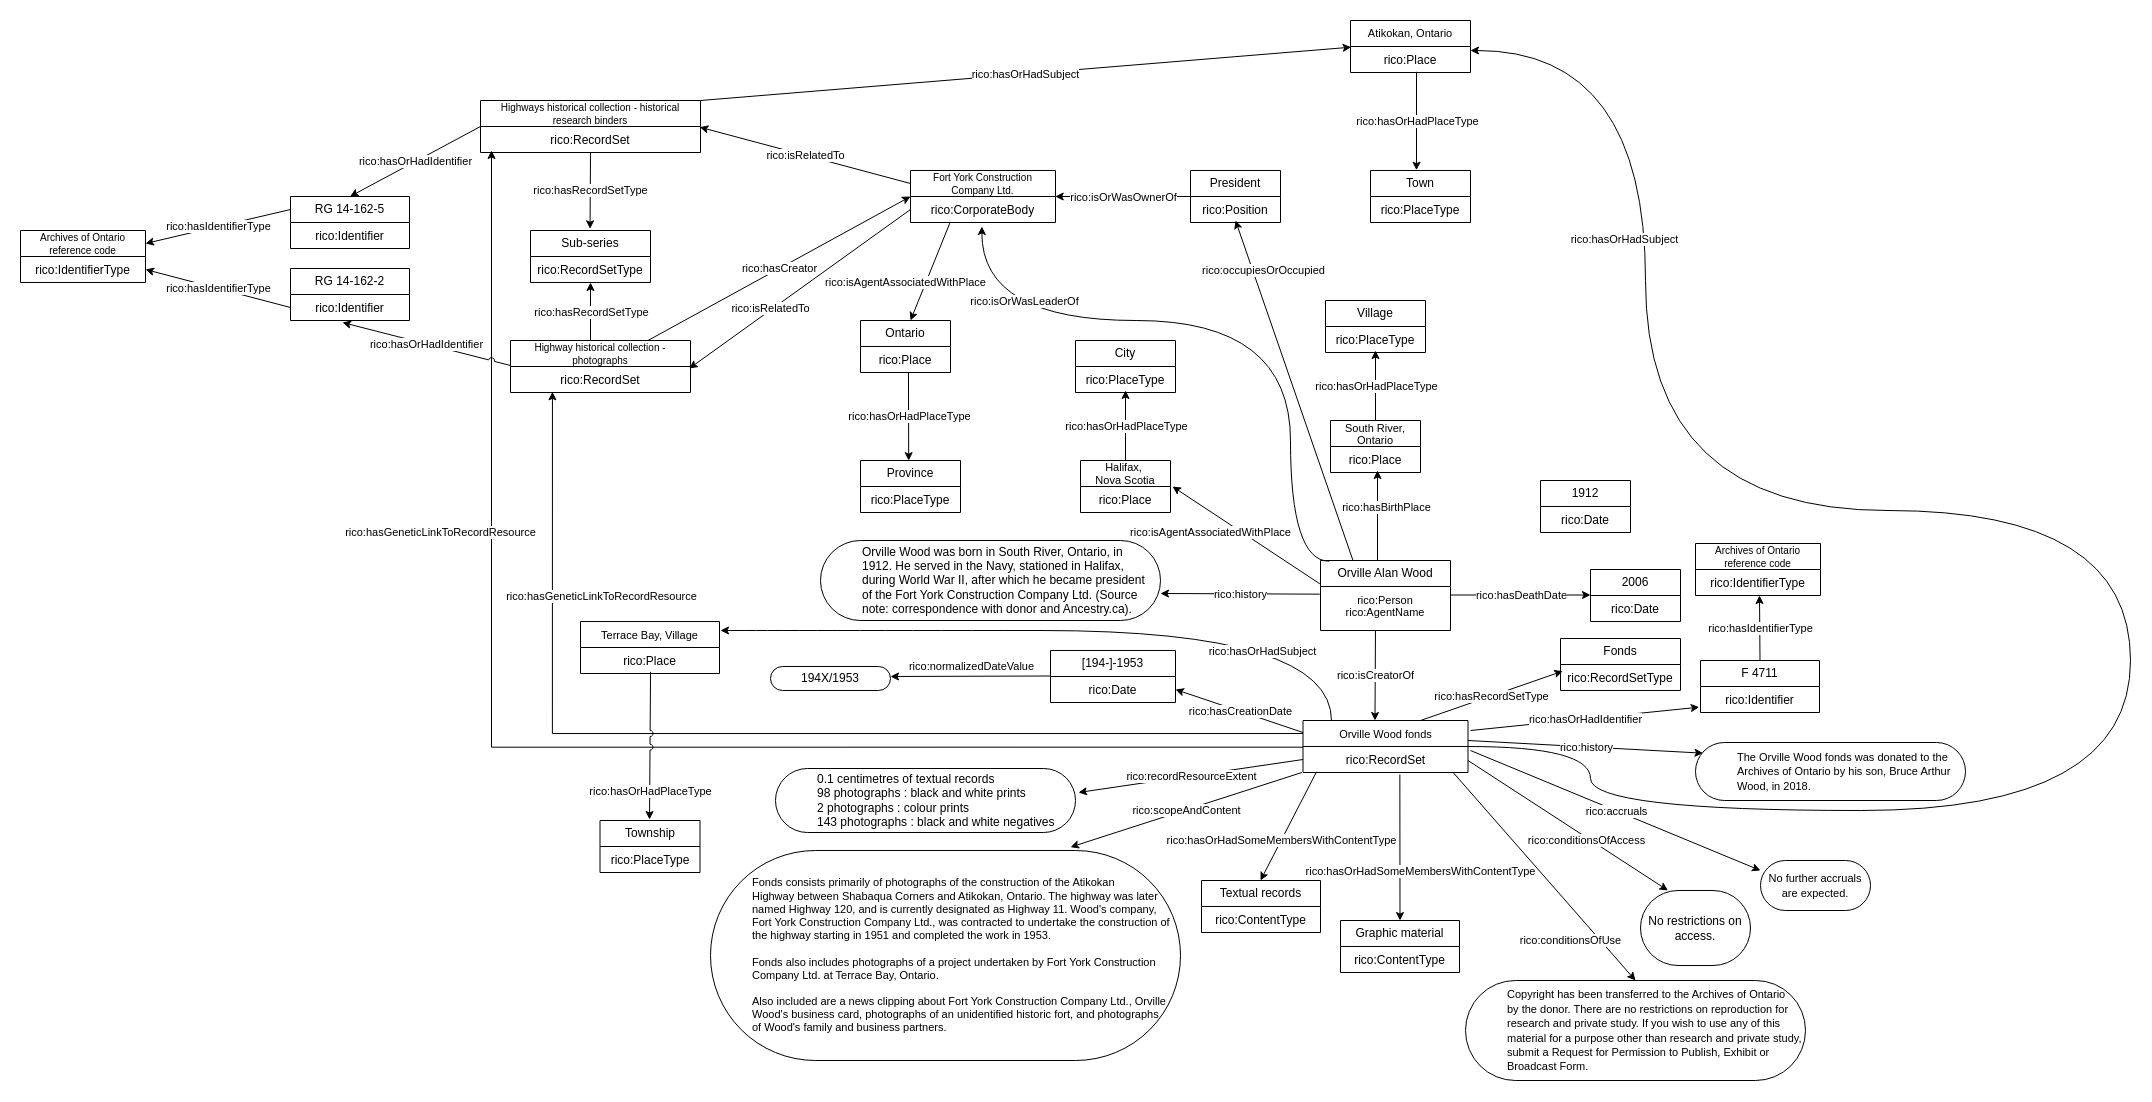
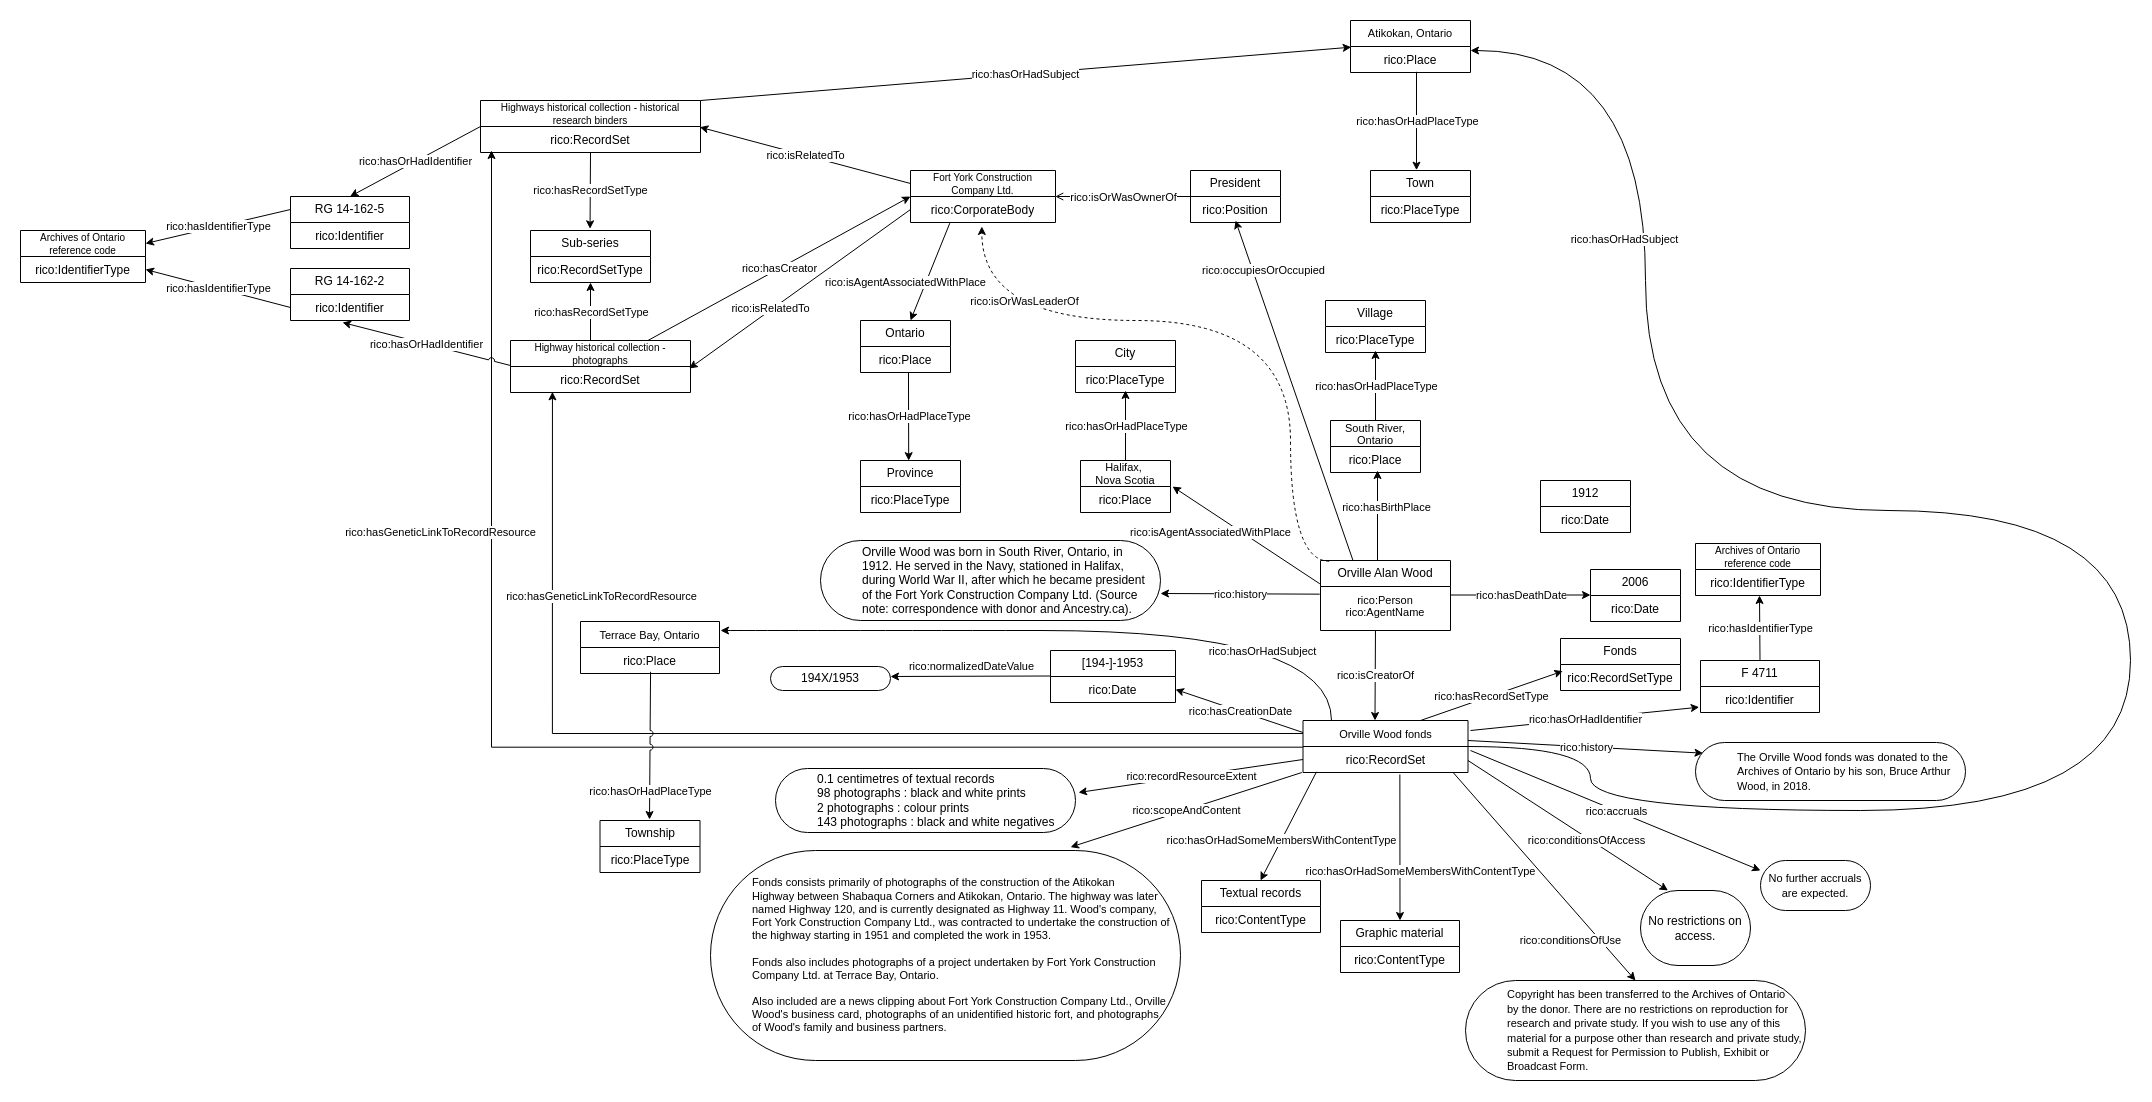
(1063, 197) -> (1061, 197)
(1254, 353) -> (1254, 353)
(650, 635) -> (650, 635)
